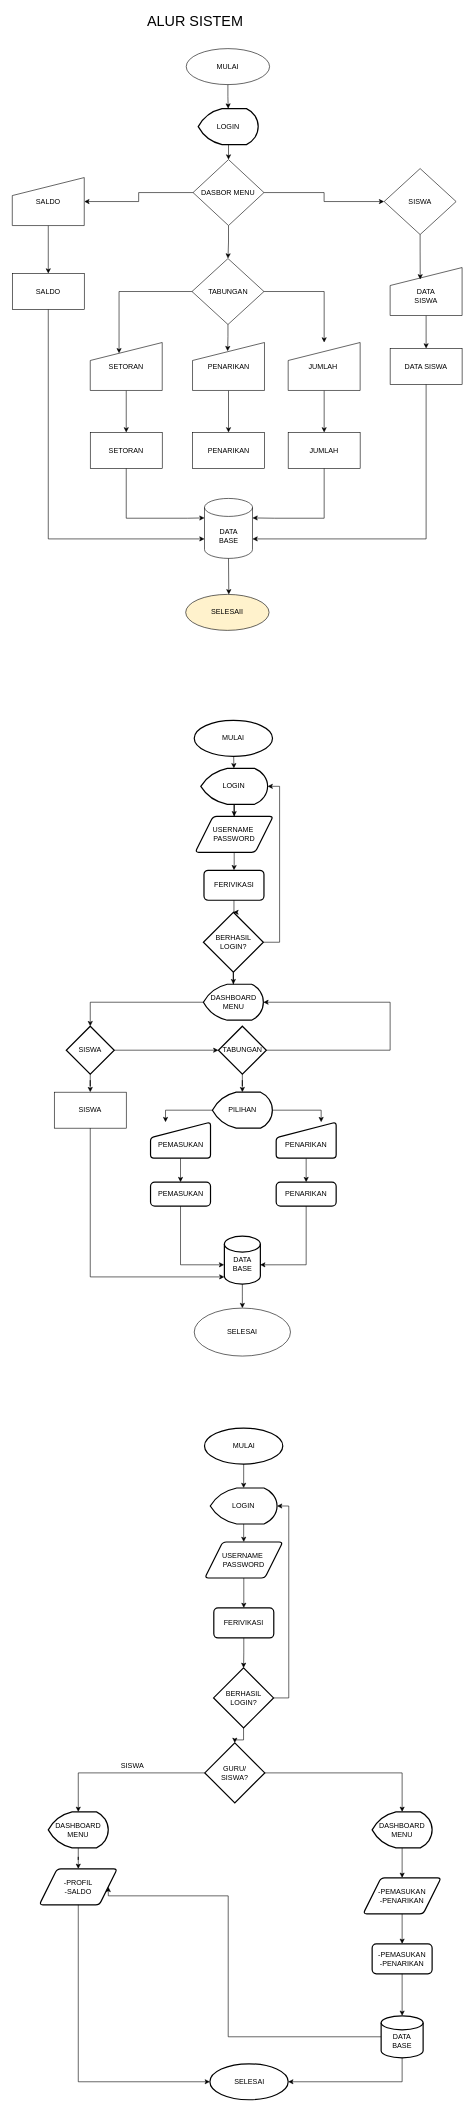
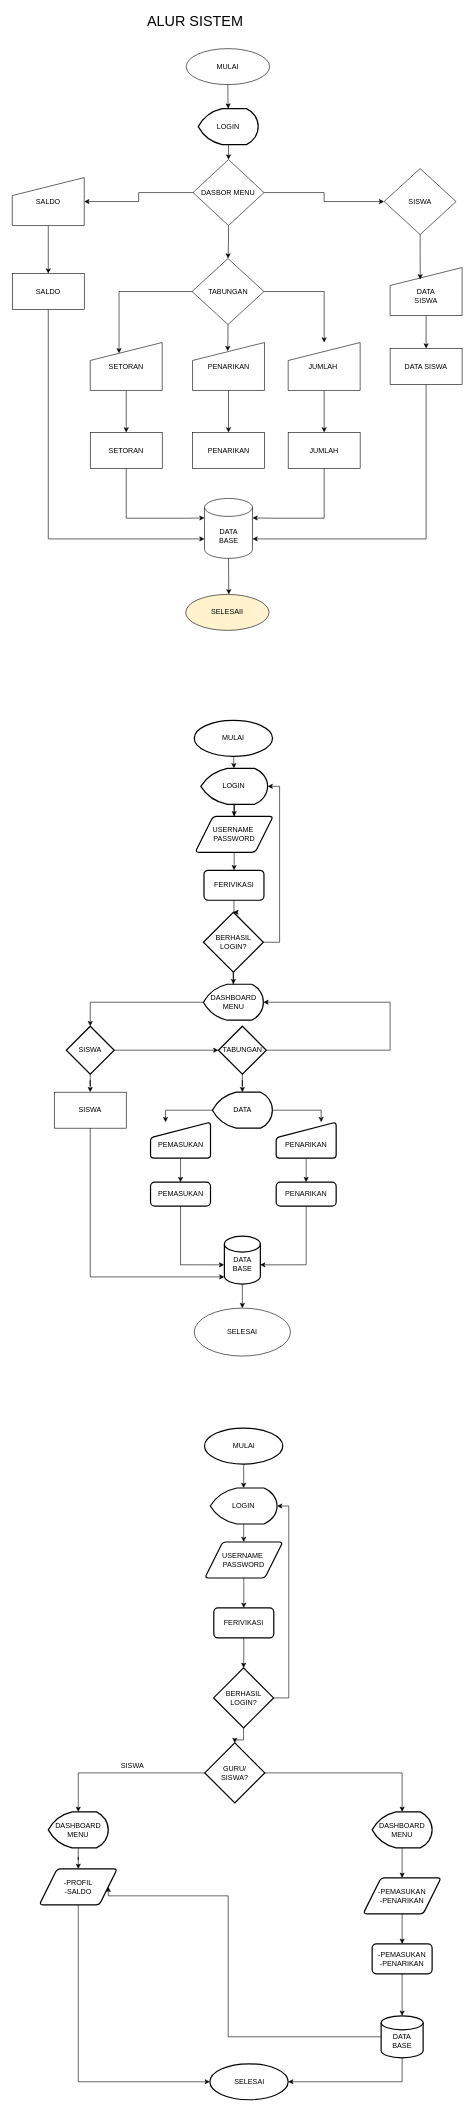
(243, 1110) -> (243, 1110)
